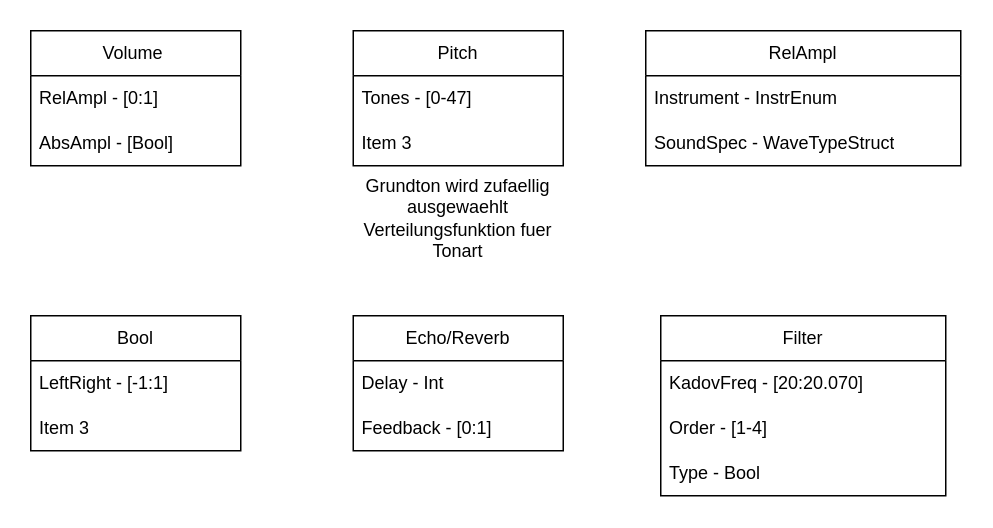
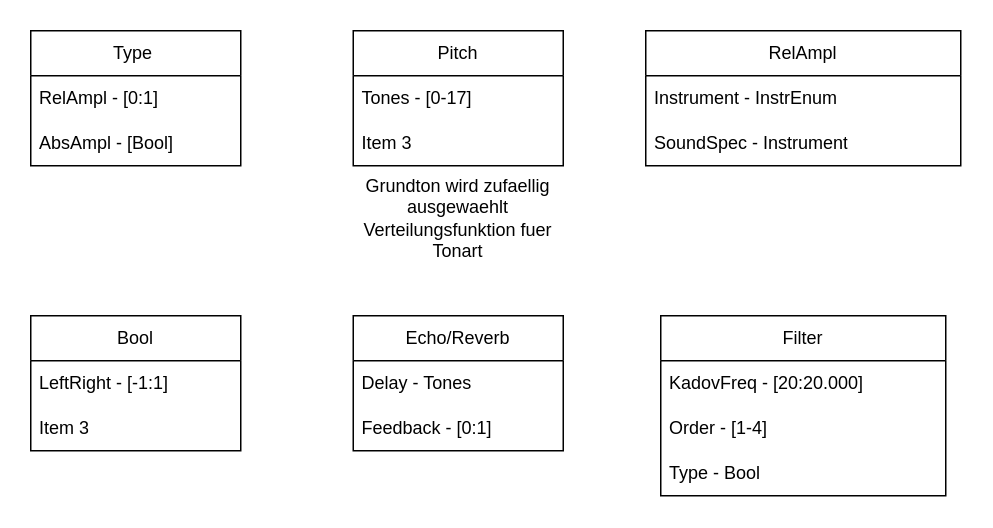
(136, 53) -> (136, 53)
(428, 98) -> (428, 98)
(781, 143) -> (761, 143)
(411, 383) -> (421, 383)
(776, 383) -> (776, 383)
